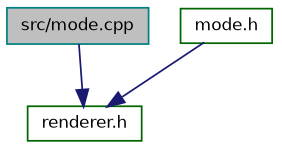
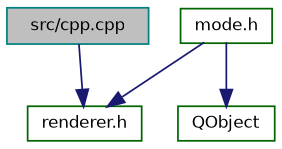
(78, 26) -> (78, 26)
none -> (226, 124)
